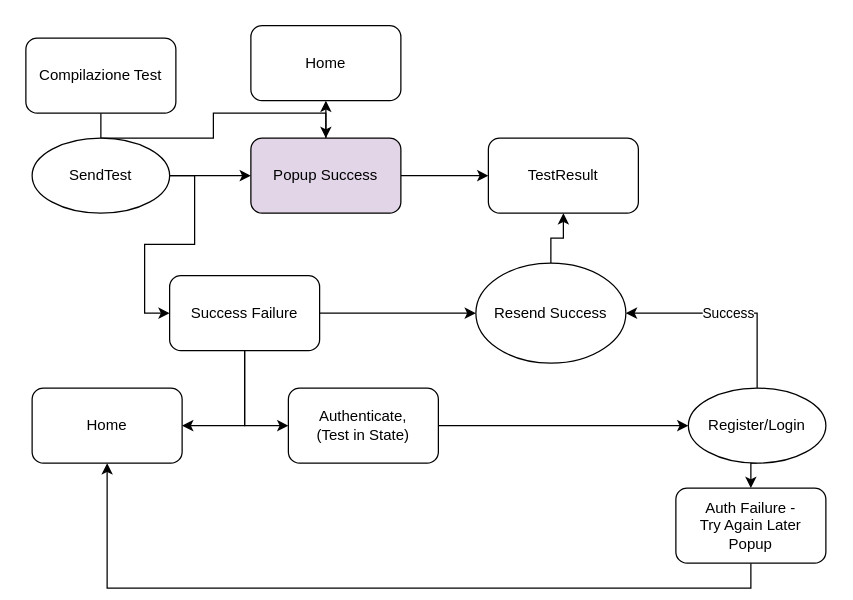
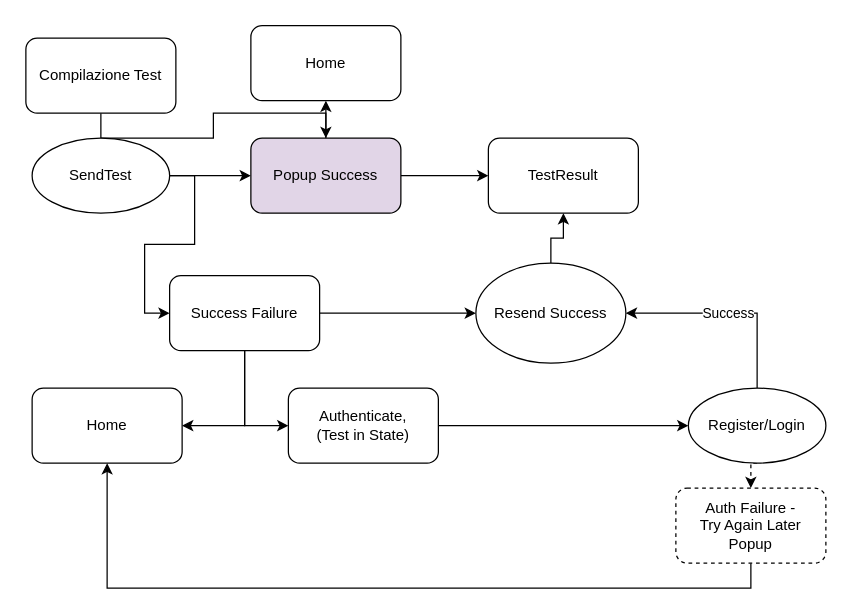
(751, 470) -> (751, 470)
(751, 526) -> (751, 526)
